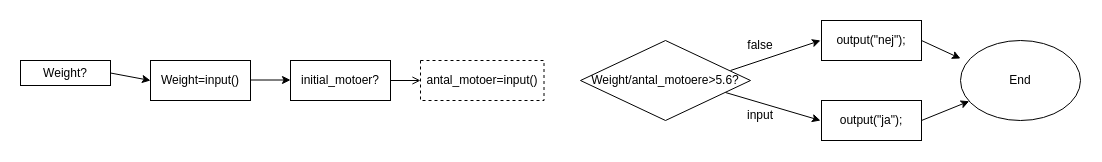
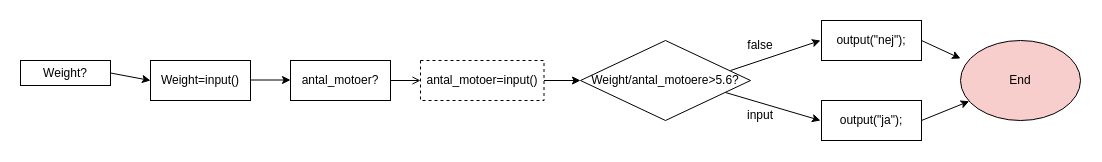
(341, 81) -> (341, 81)
none -> (559, 81)
(1021, 81) -> (1021, 81)
